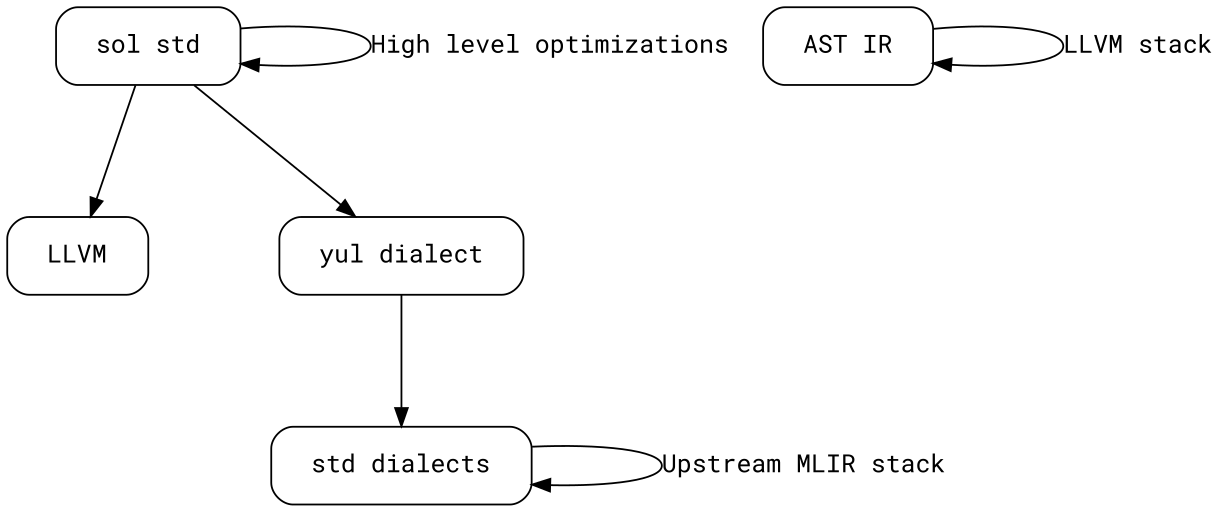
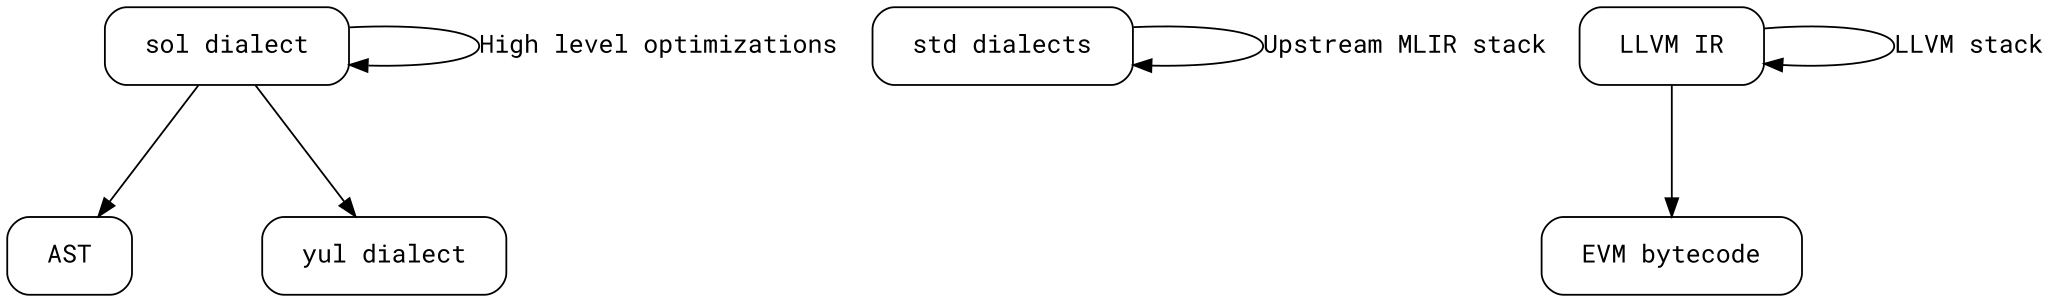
(148, 46) -> (227, 46)
(848, 46) -> (1672, 46)
(78, 256) -> (70, 256)
none -> (1672, 256)
(401, 351) -> none
